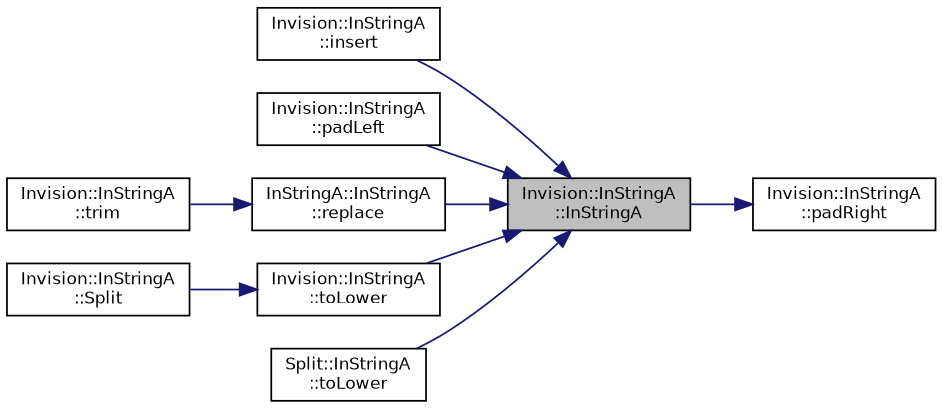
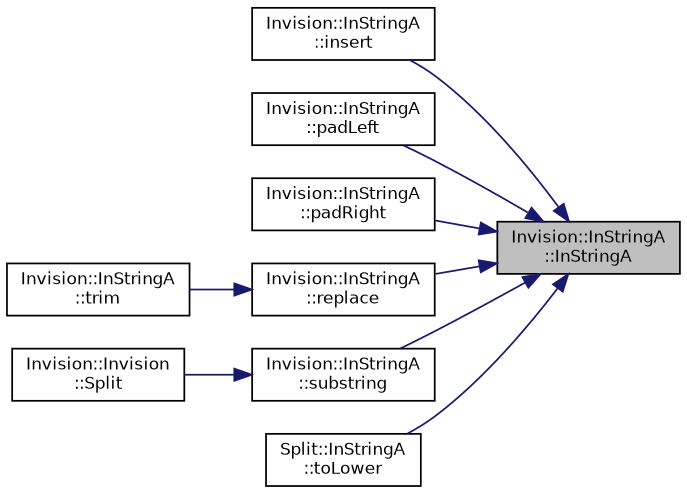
(349, 204) -> (343, 290)
(713, 204) -> (457, 225)
(98, 290) -> (98, 375)
(349, 290) -> (343, 375)
